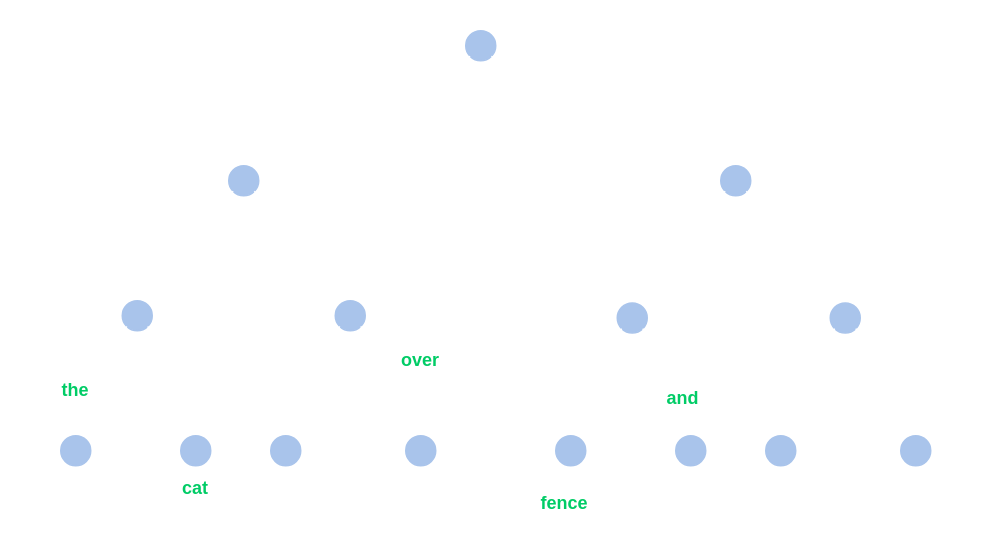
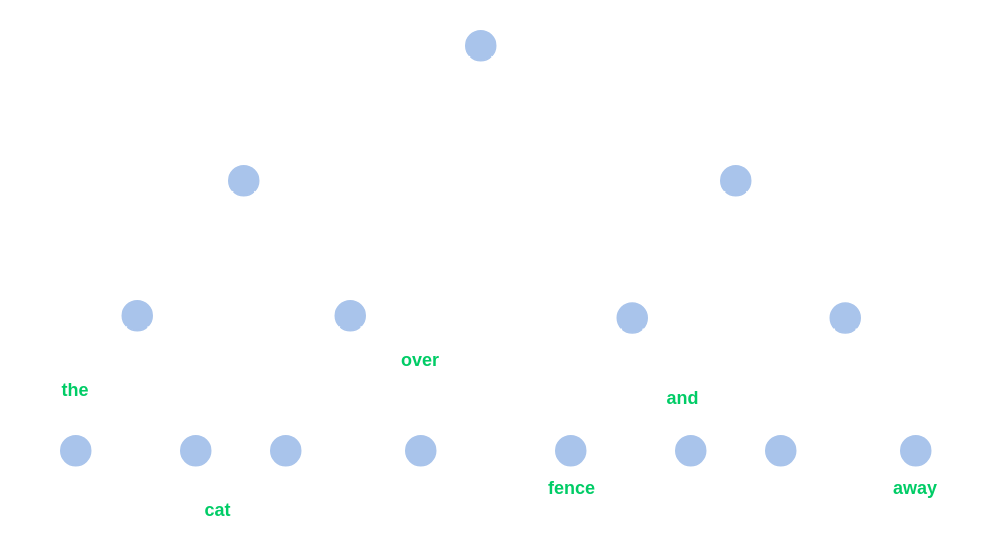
(196, 488) -> (218, 511)
none -> (916, 488)
(565, 503) -> (572, 488)
